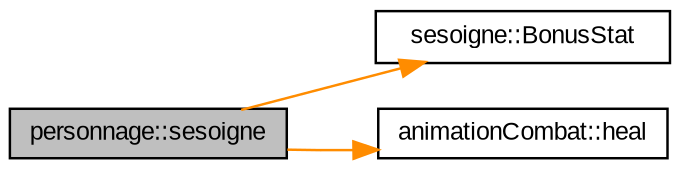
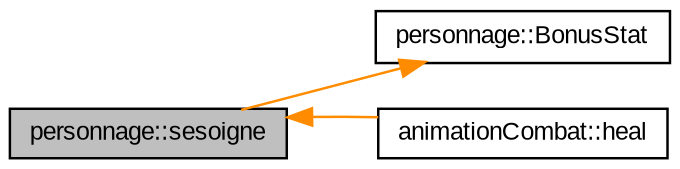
(523, 37) -> (523, 37)
(320, 150) -> (345, 117)
